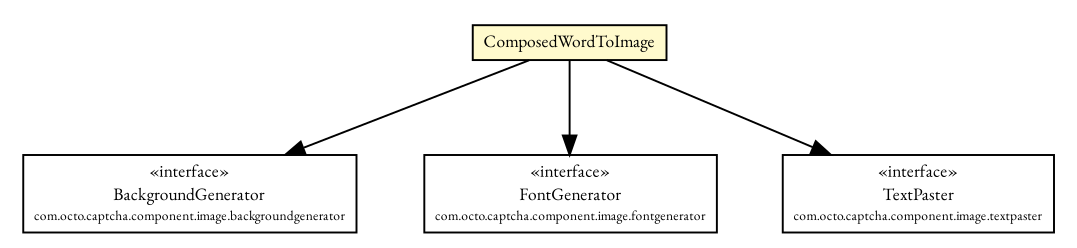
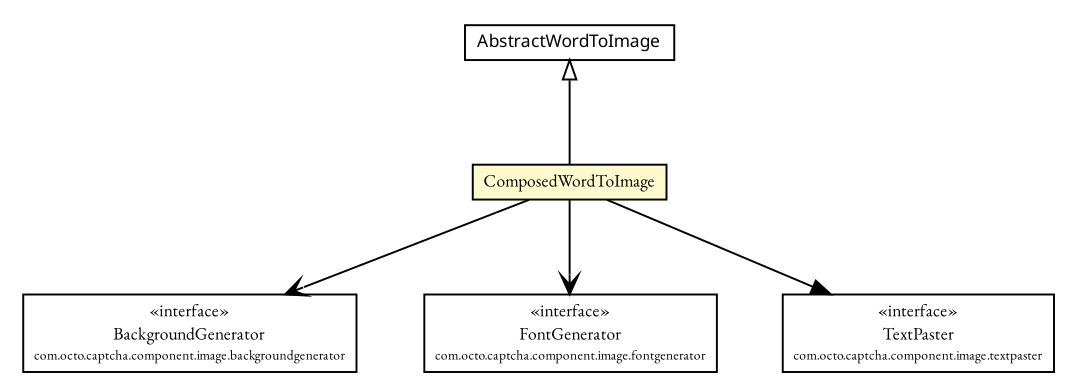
none -> (570, 43)
(570, 98) -> (570, 237)
(416, 104) -> (416, 243)
